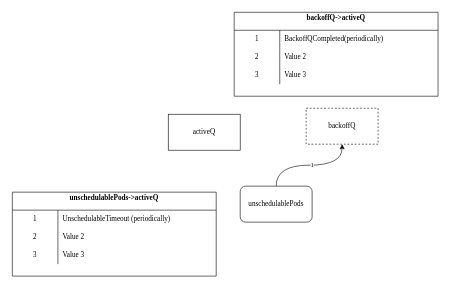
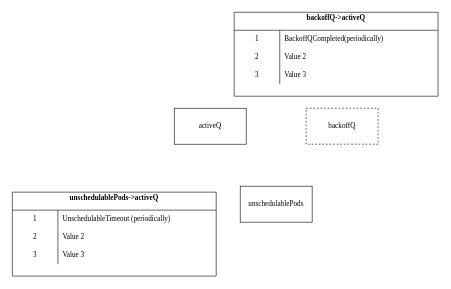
(204, 132) -> (210, 126)
(306, 165) -> none
(276, 204) -> (276, 204)
